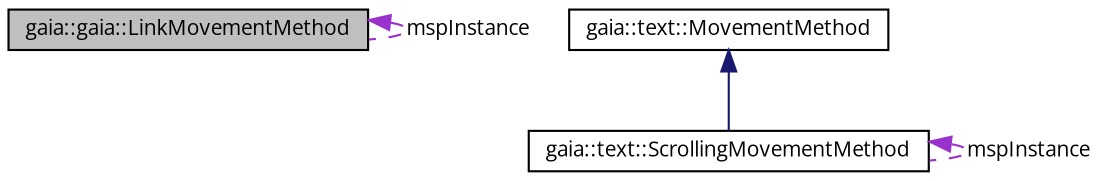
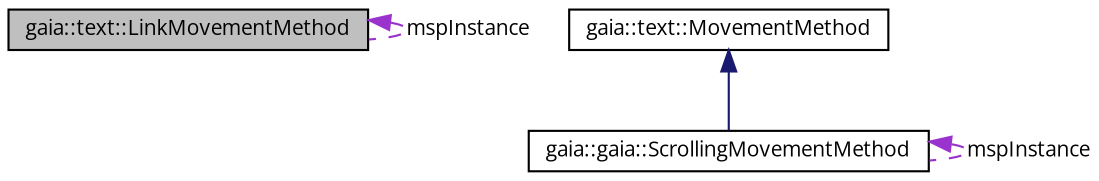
(188, 30) -> (188, 30)
(729, 151) -> (729, 151)
